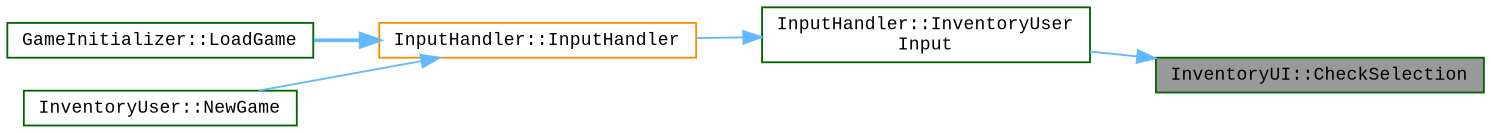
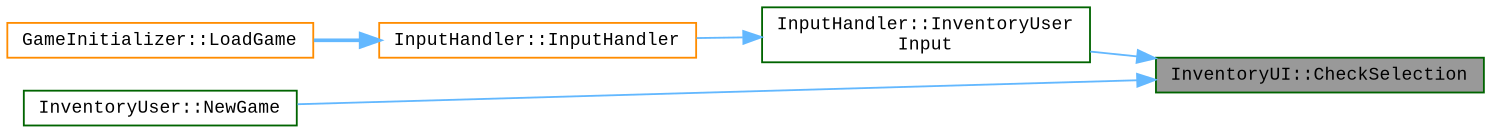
(160, 40) -> (160, 40)
(340, 76) -> (717, 92)
